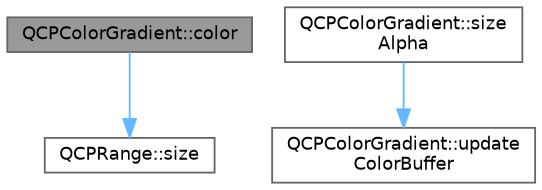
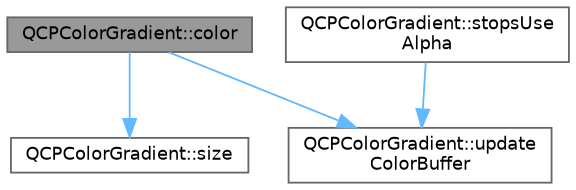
(404, 35) -> (427, 35)
none -> (254, 86)
(130, 155) -> (130, 155)
